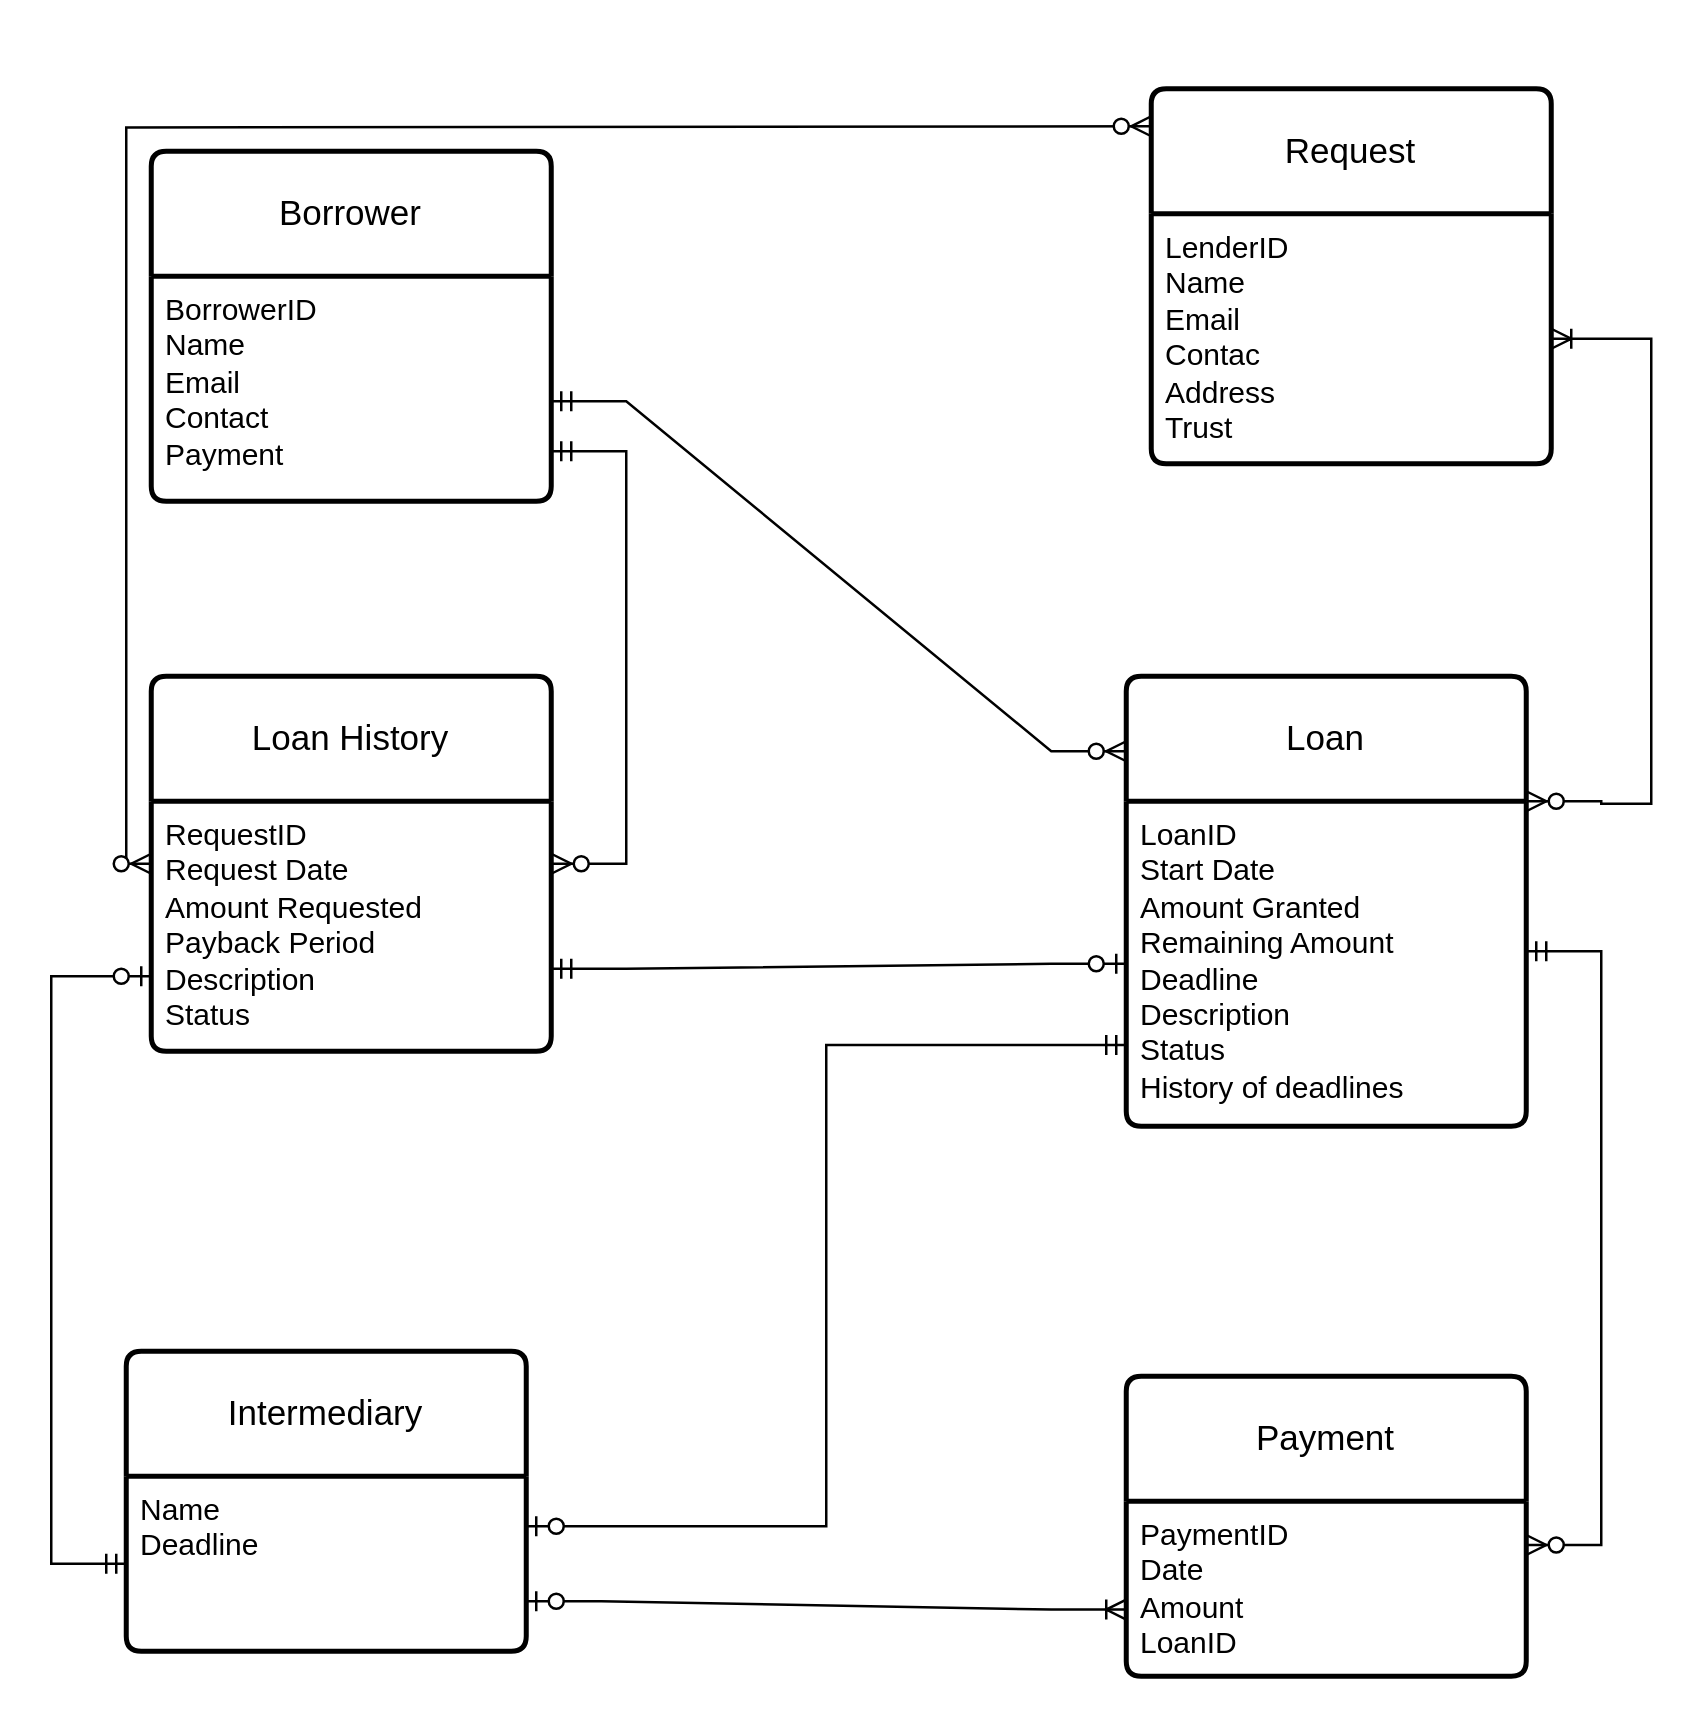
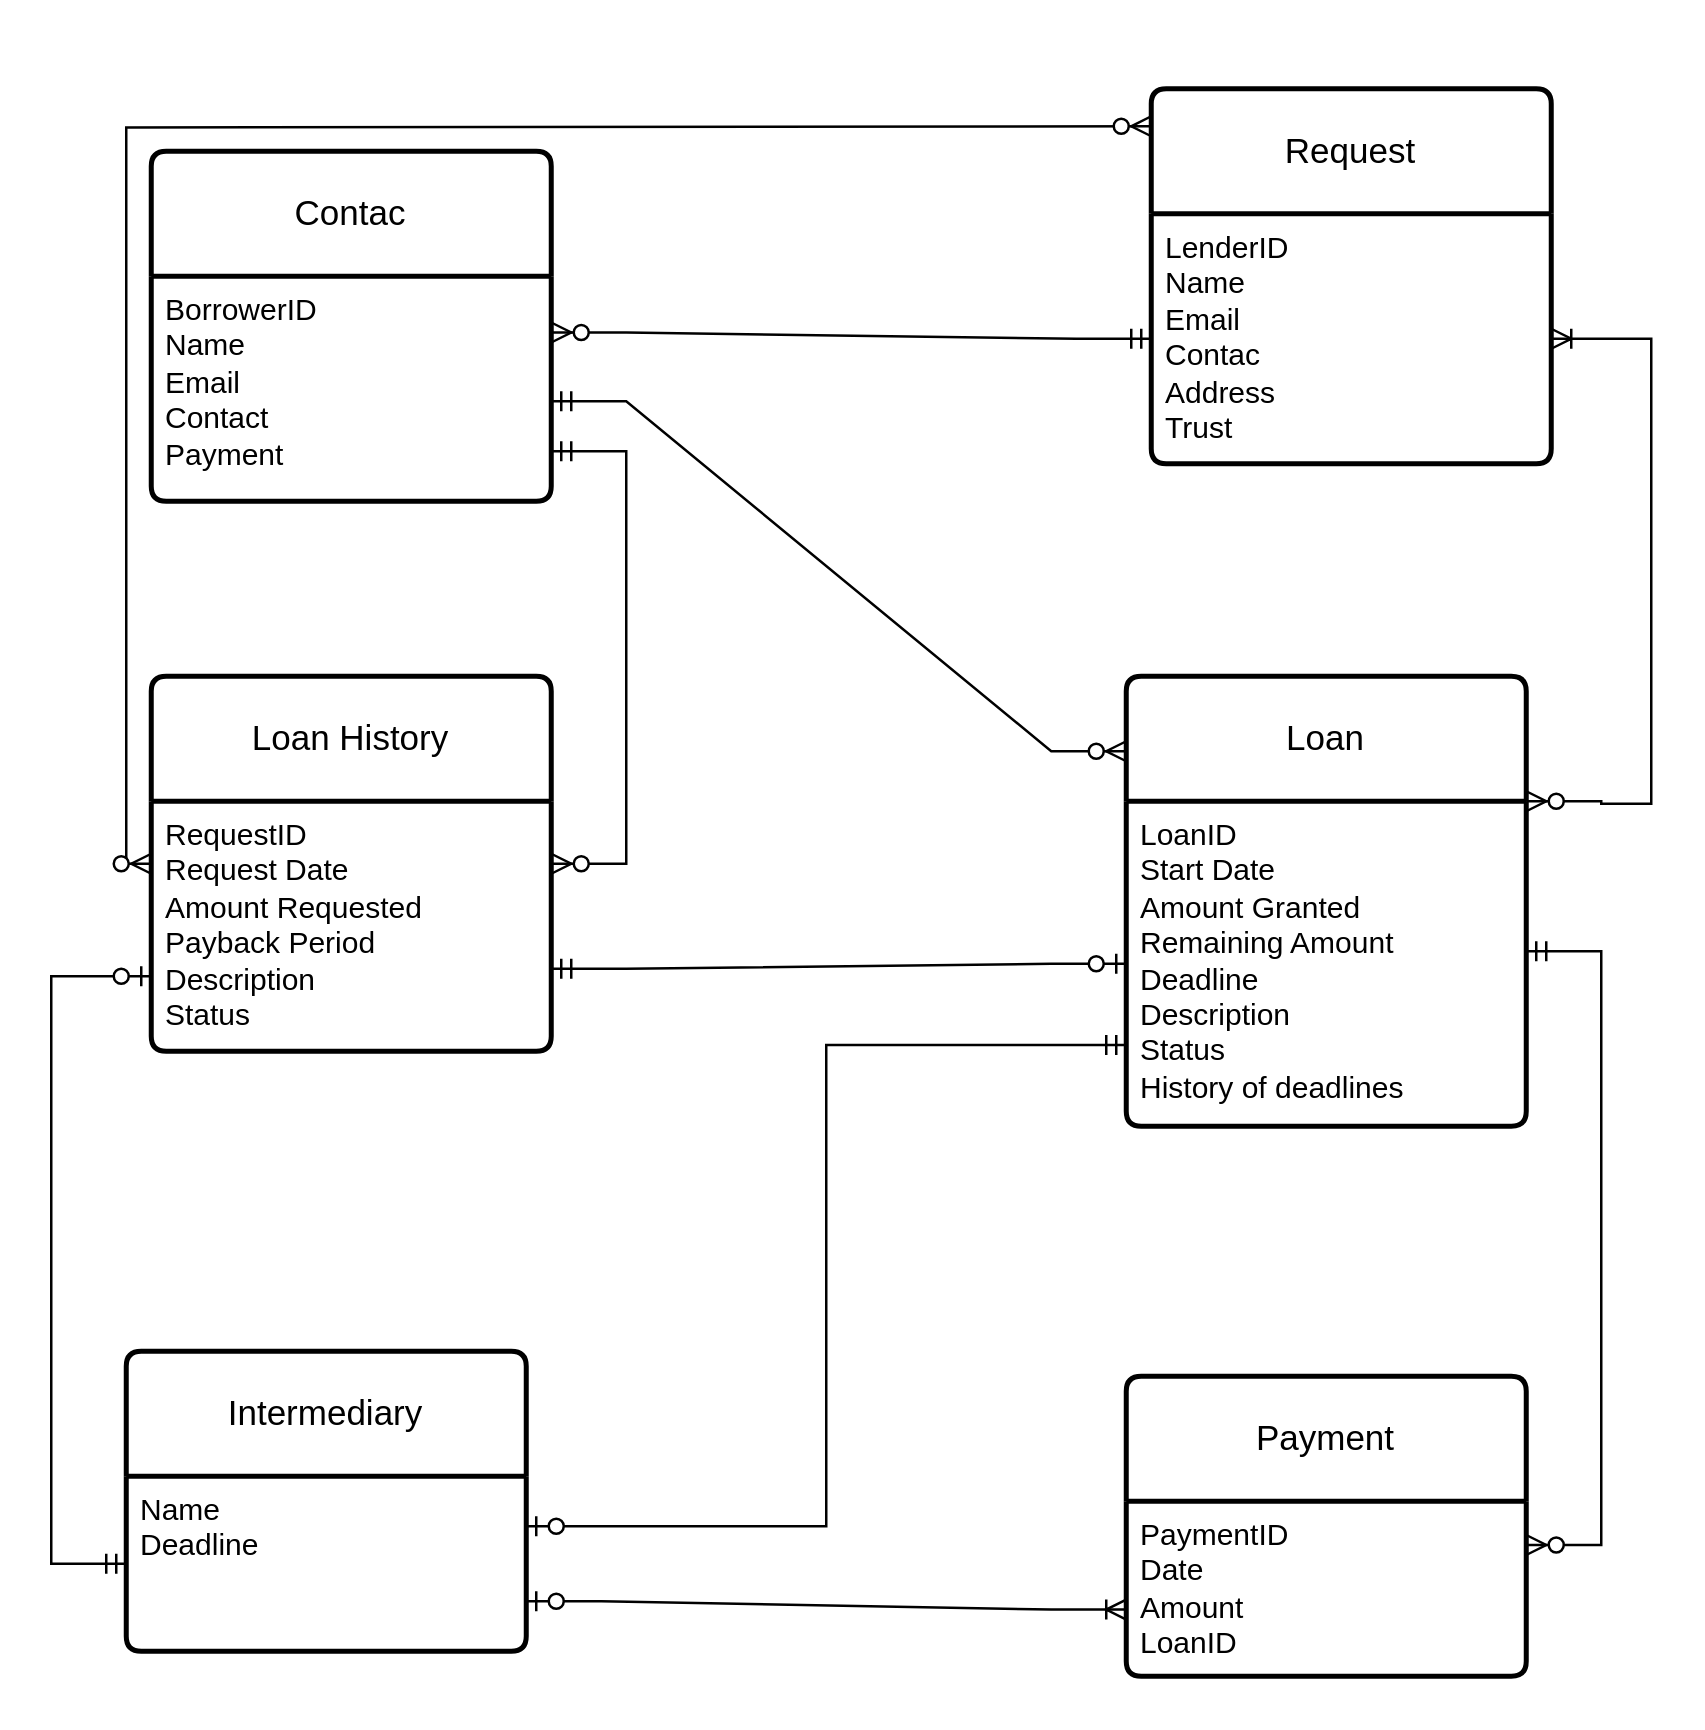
(351, 214) -> (351, 214)
none -> (866, 336)
